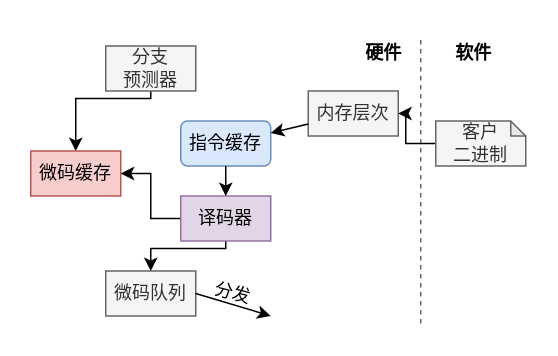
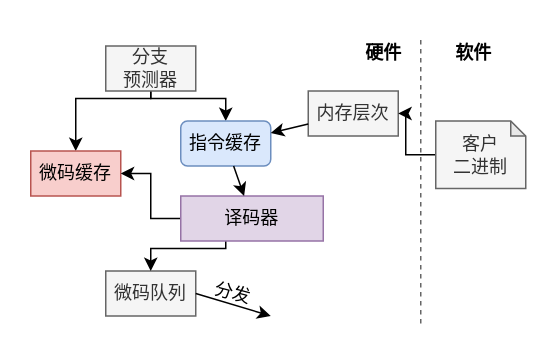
none -> (195, 98)
(481, 143) -> (481, 155)
(226, 218) -> (252, 218)
